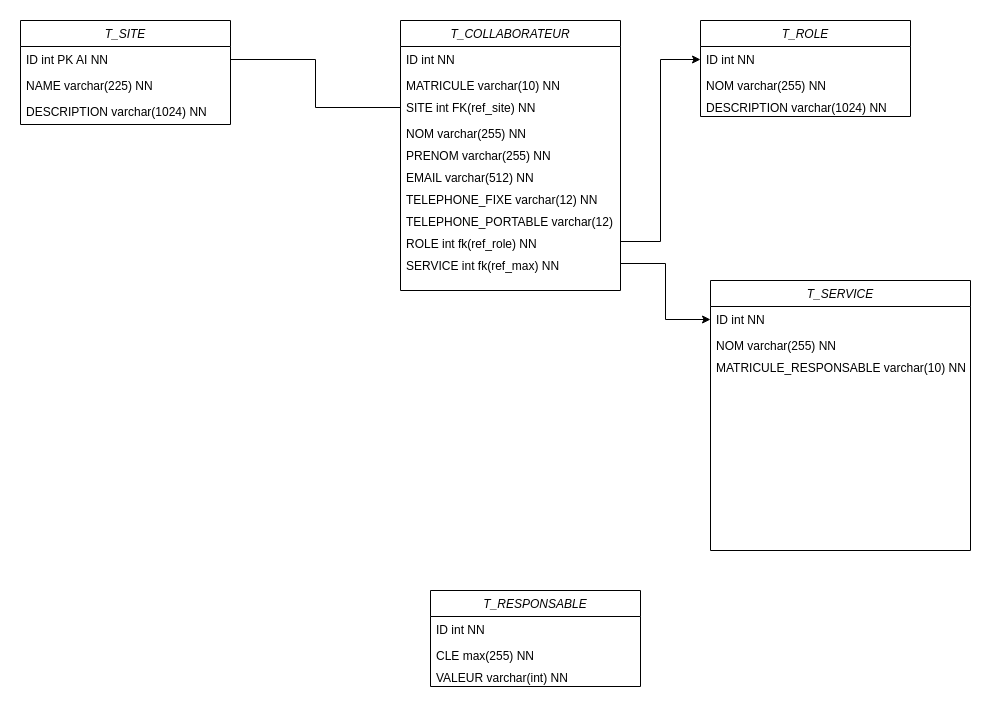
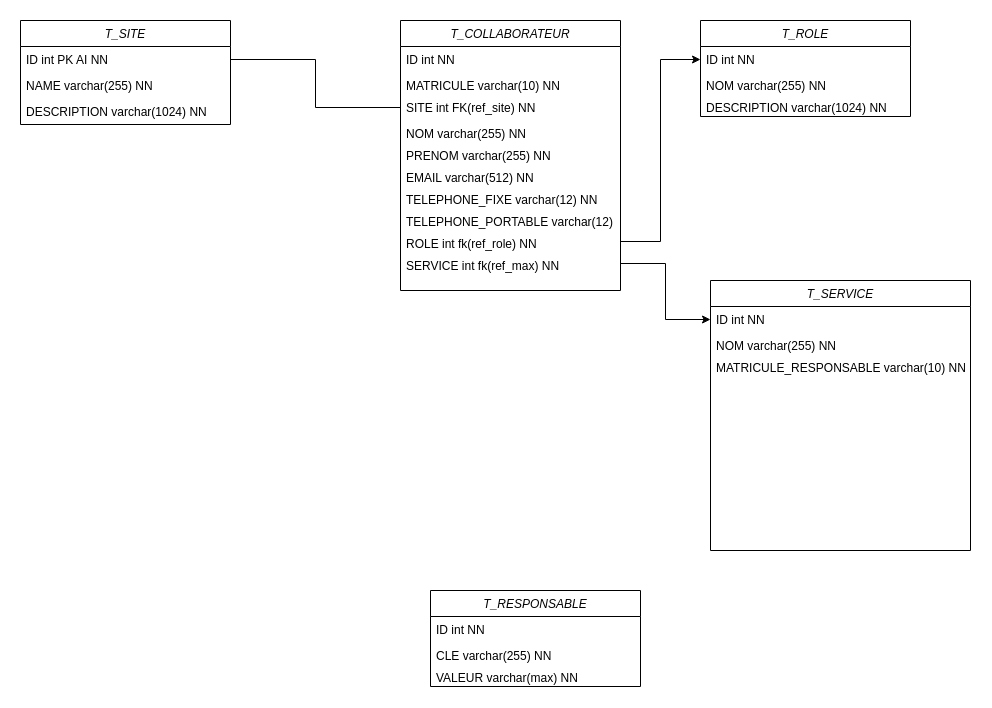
(90, 86) -> (90, 86)
(483, 656) -> (497, 656)
(505, 678) -> (507, 678)
